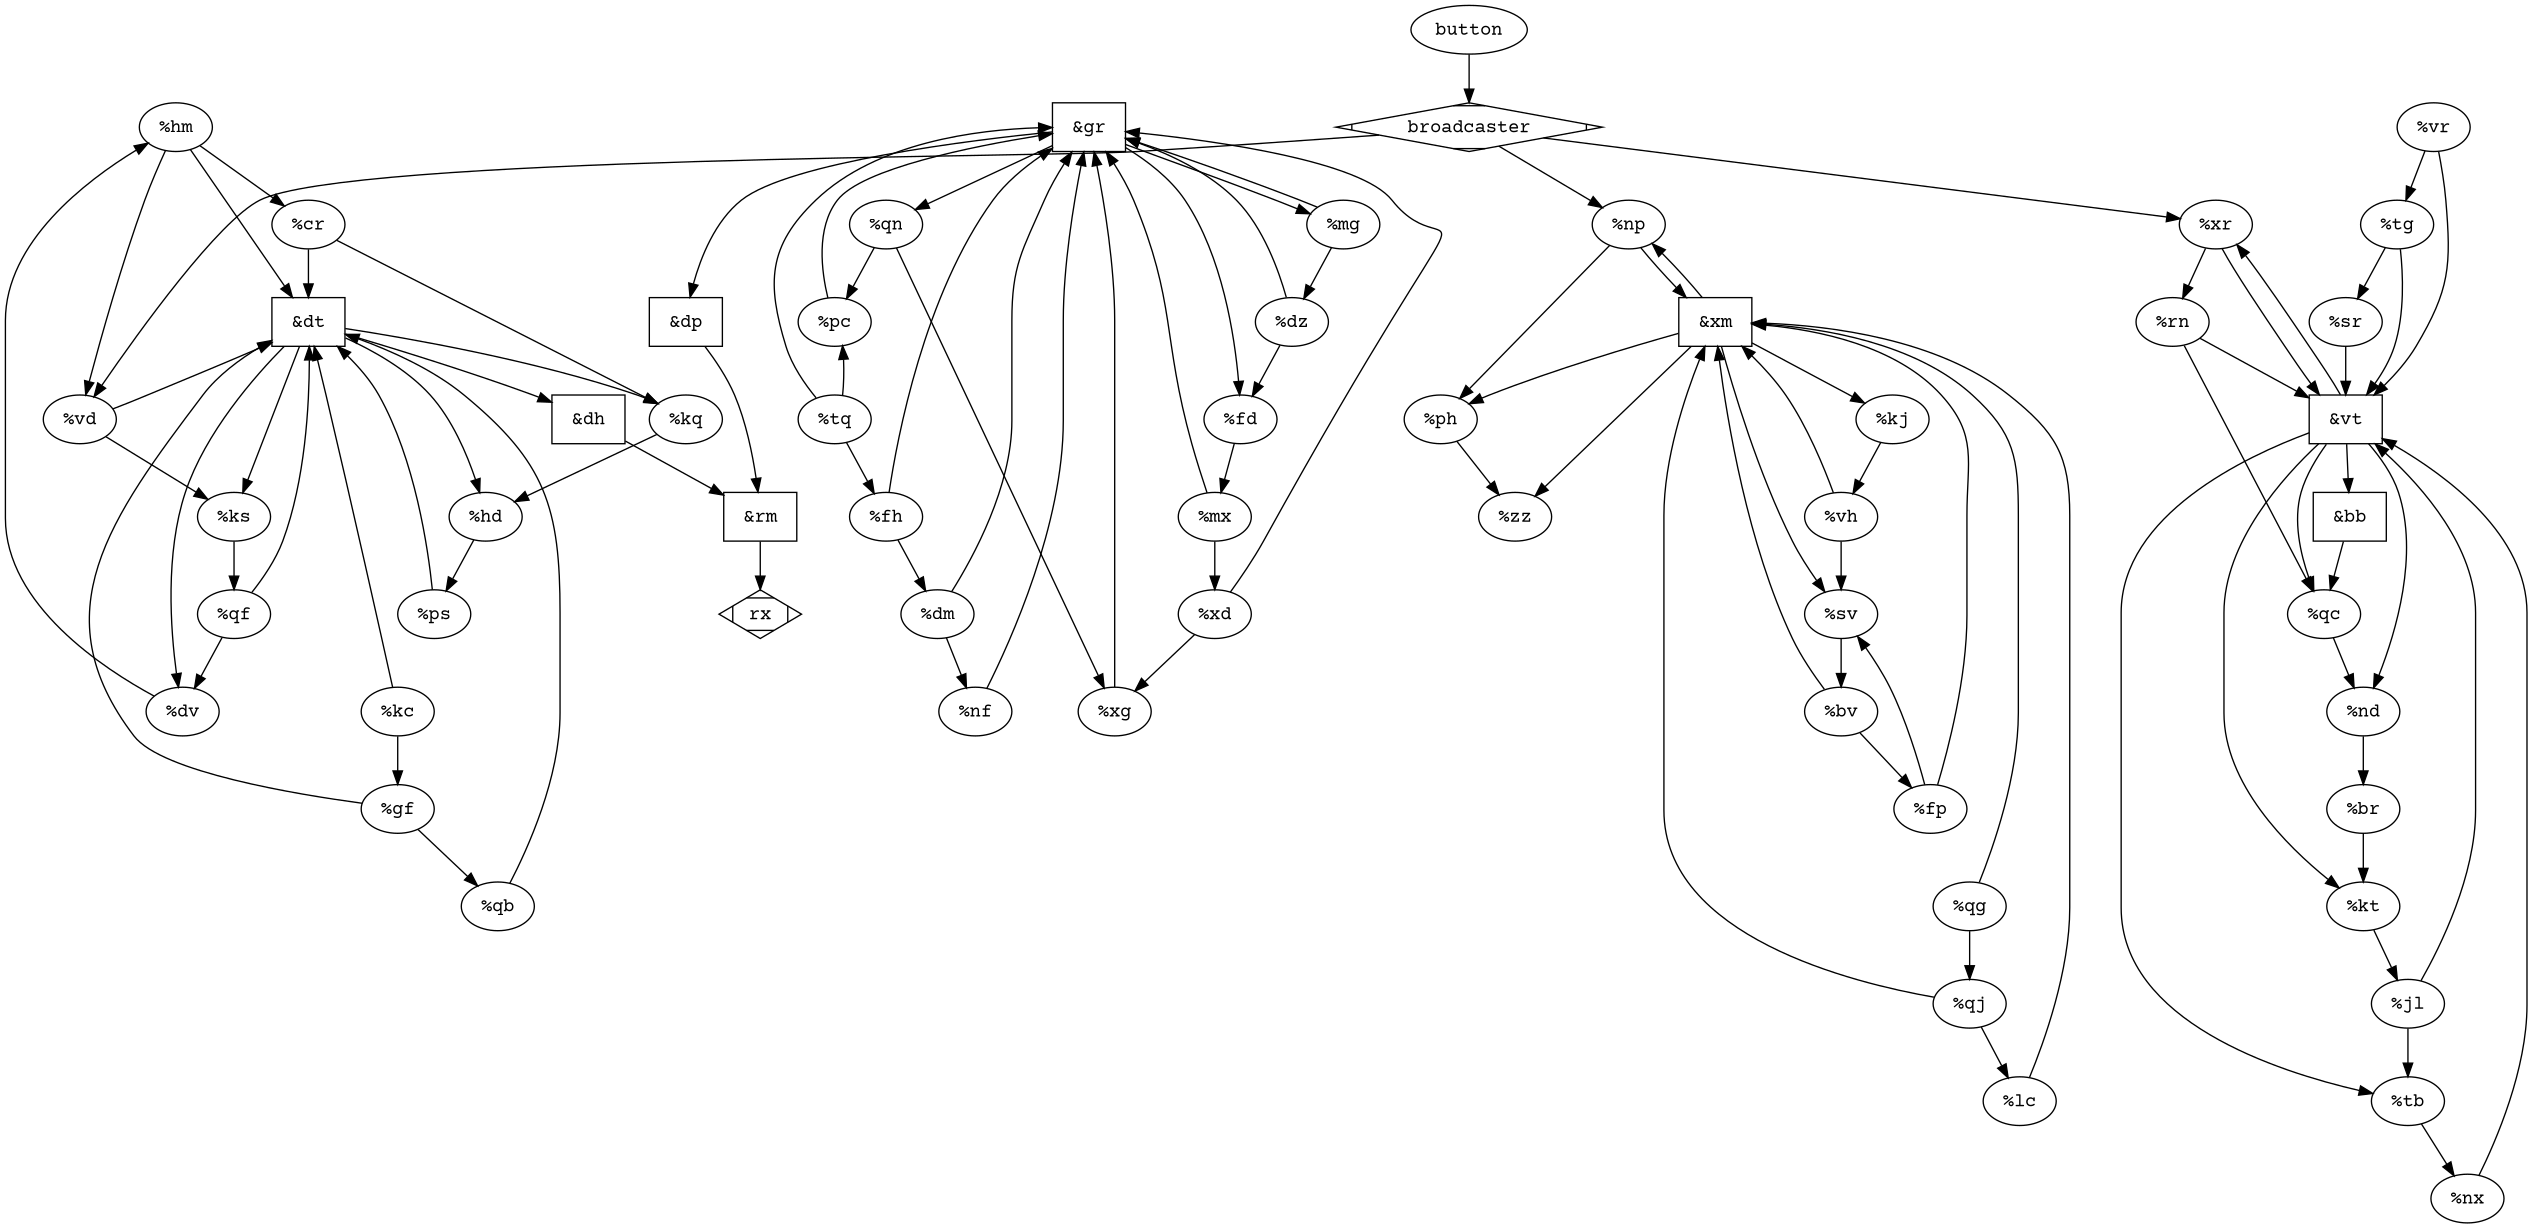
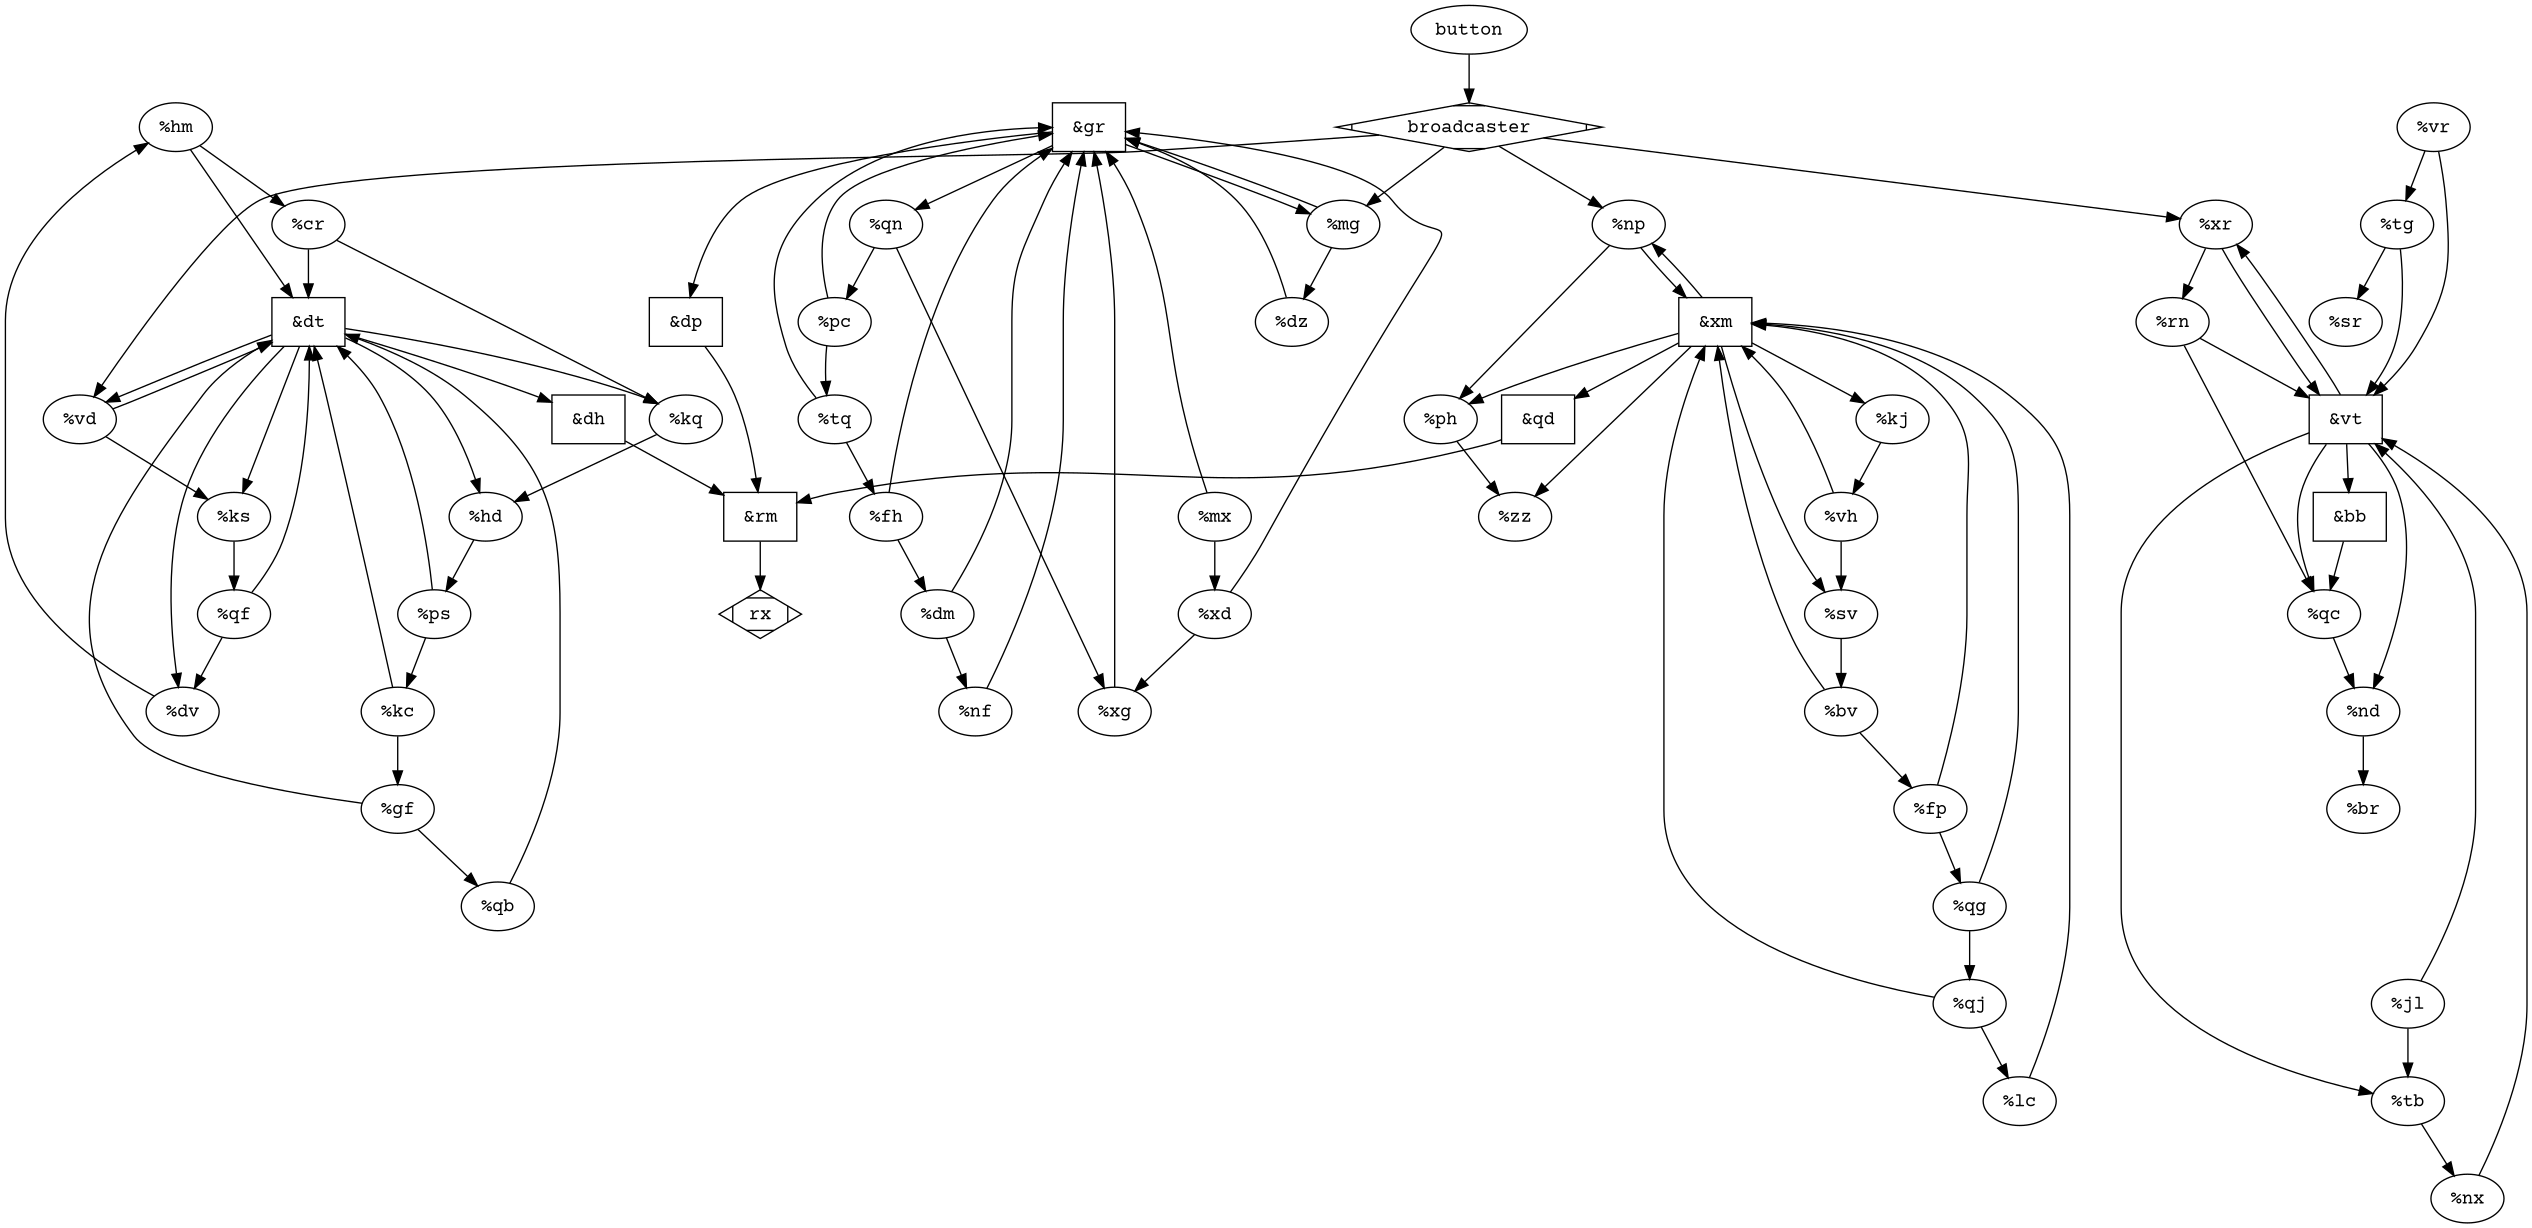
none -> (1411, 172)
(123, 265) -> (195, 365)
(2346, 364) -> none
(844, 377) -> (826, 364)
(1240, 419) -> none
none -> (1538, 419)
none -> (419, 656)
(1901, 713) -> (1947, 851)
(2363, 906) -> none
